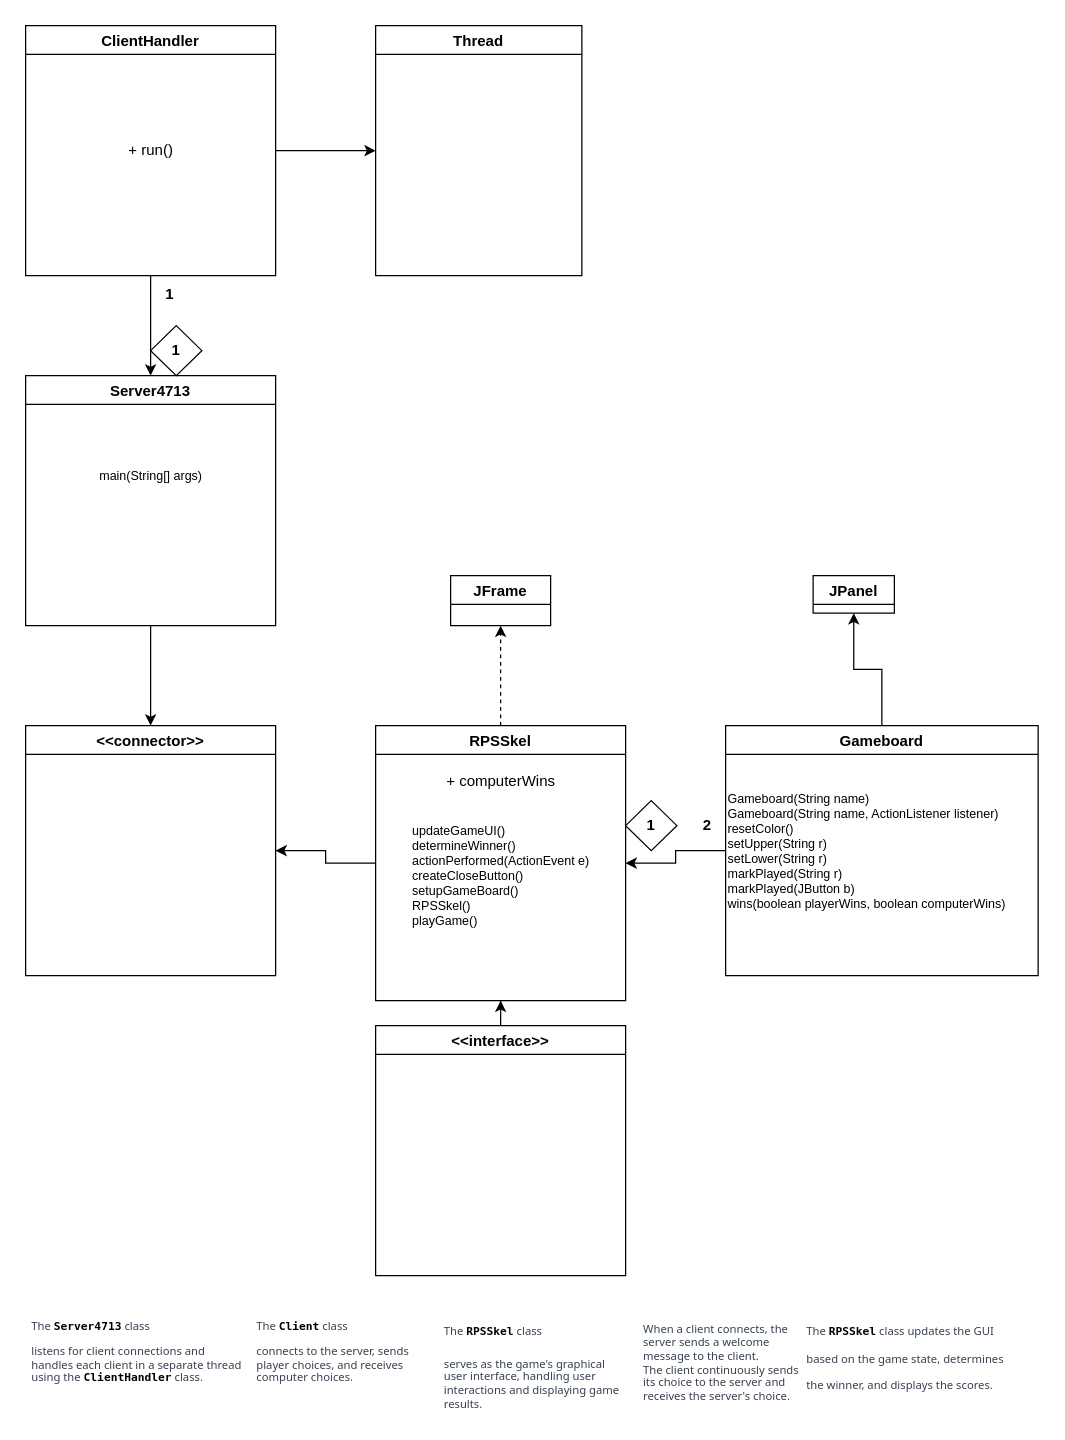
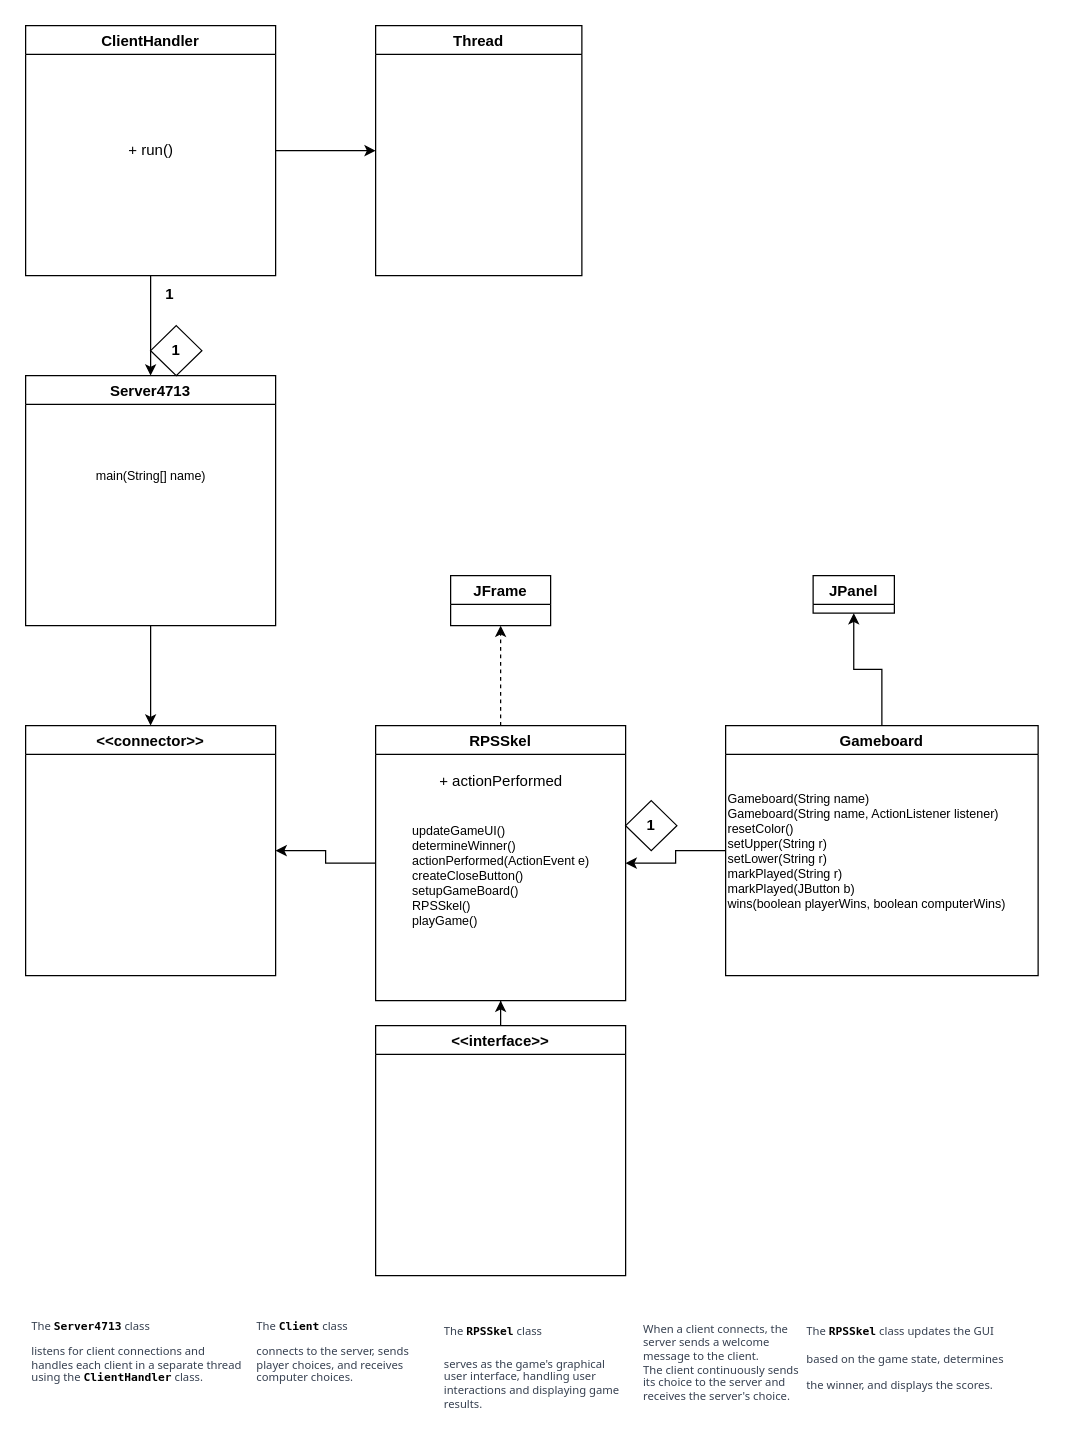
(151, 476) -> (151, 476)
(501, 782) -> (501, 782)
(707, 826) -> none
